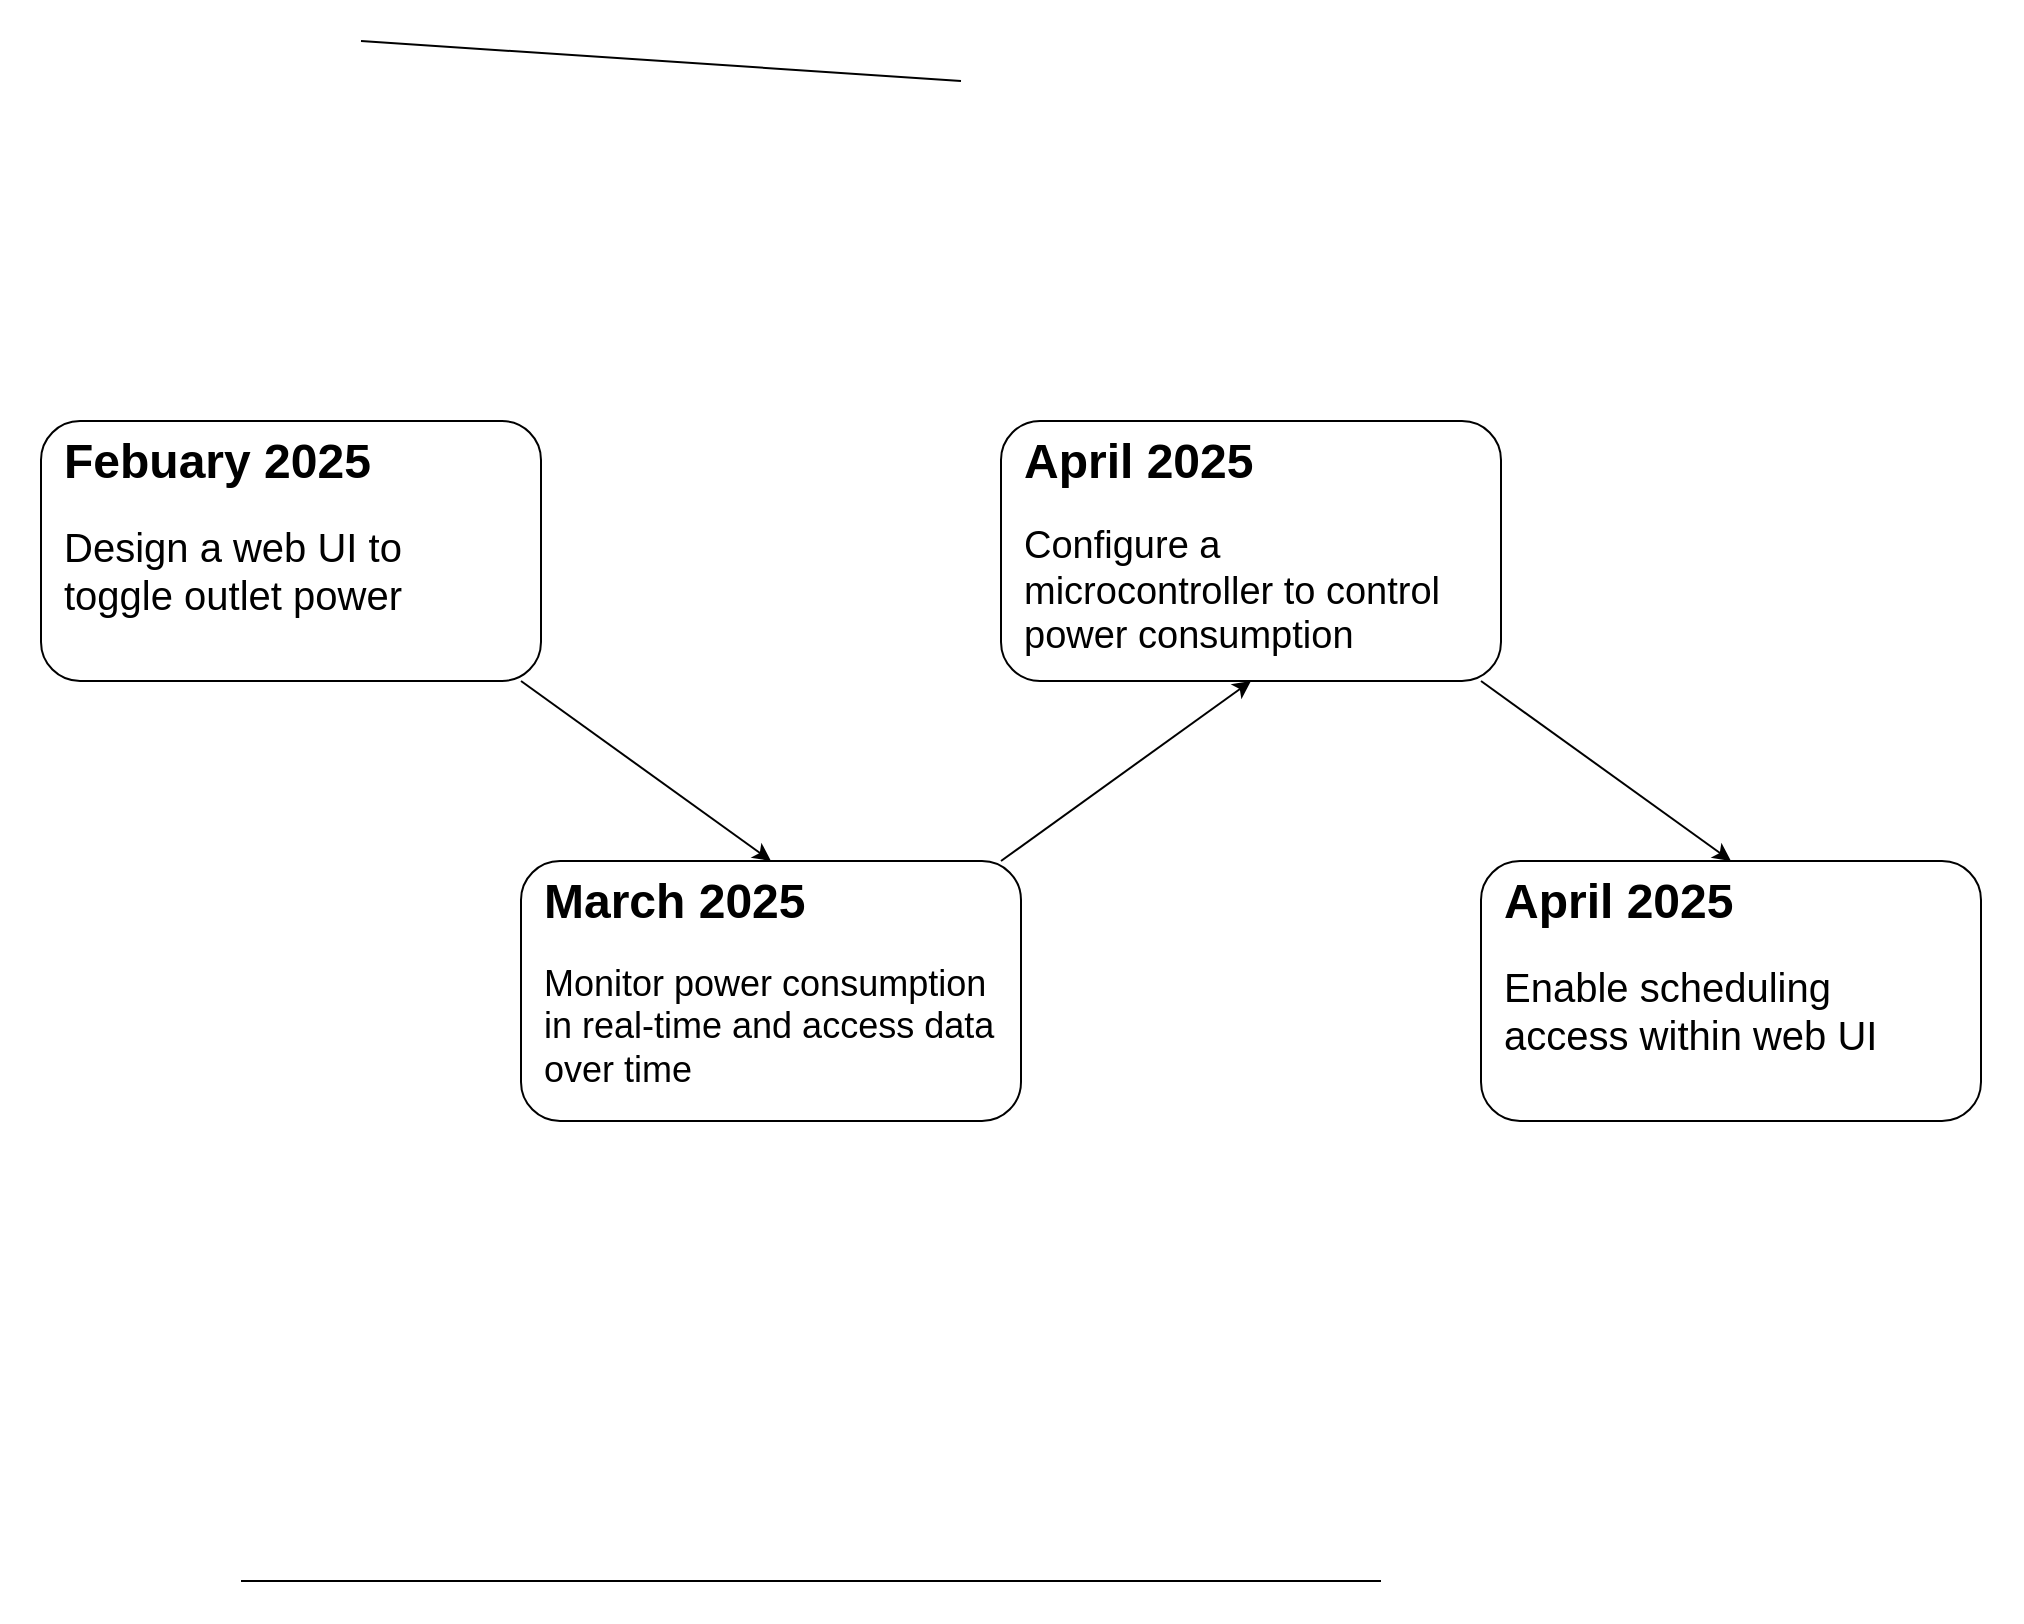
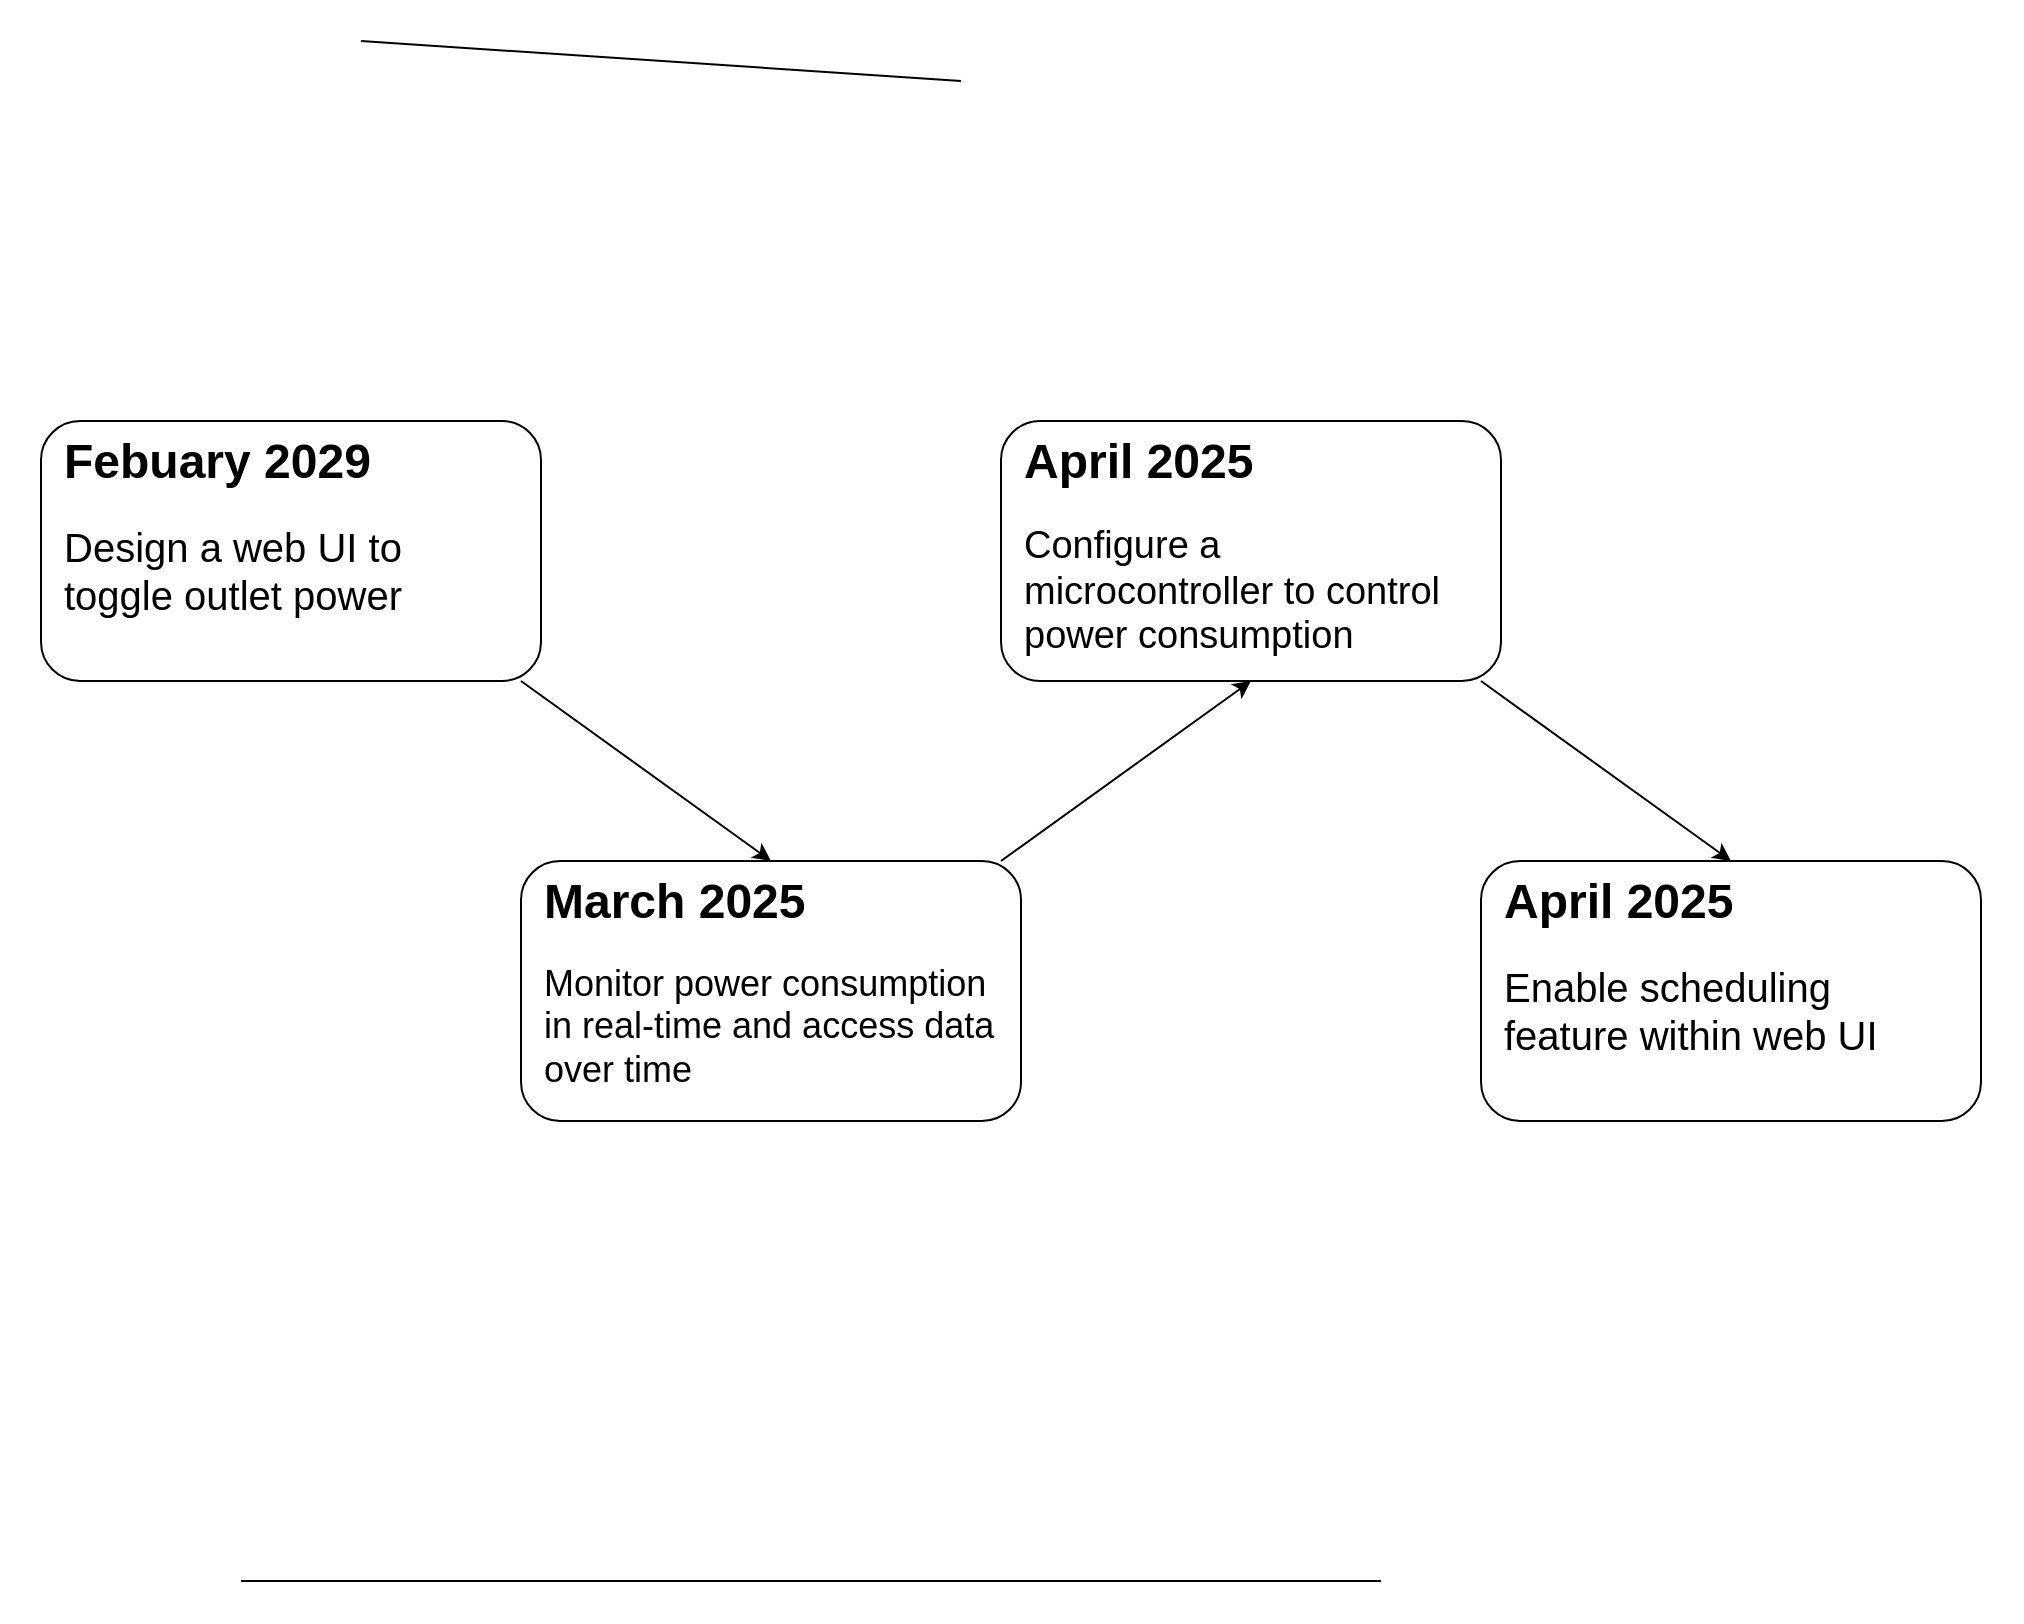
(289, 464) -> (289, 464)
(1729, 904) -> (1733, 918)
